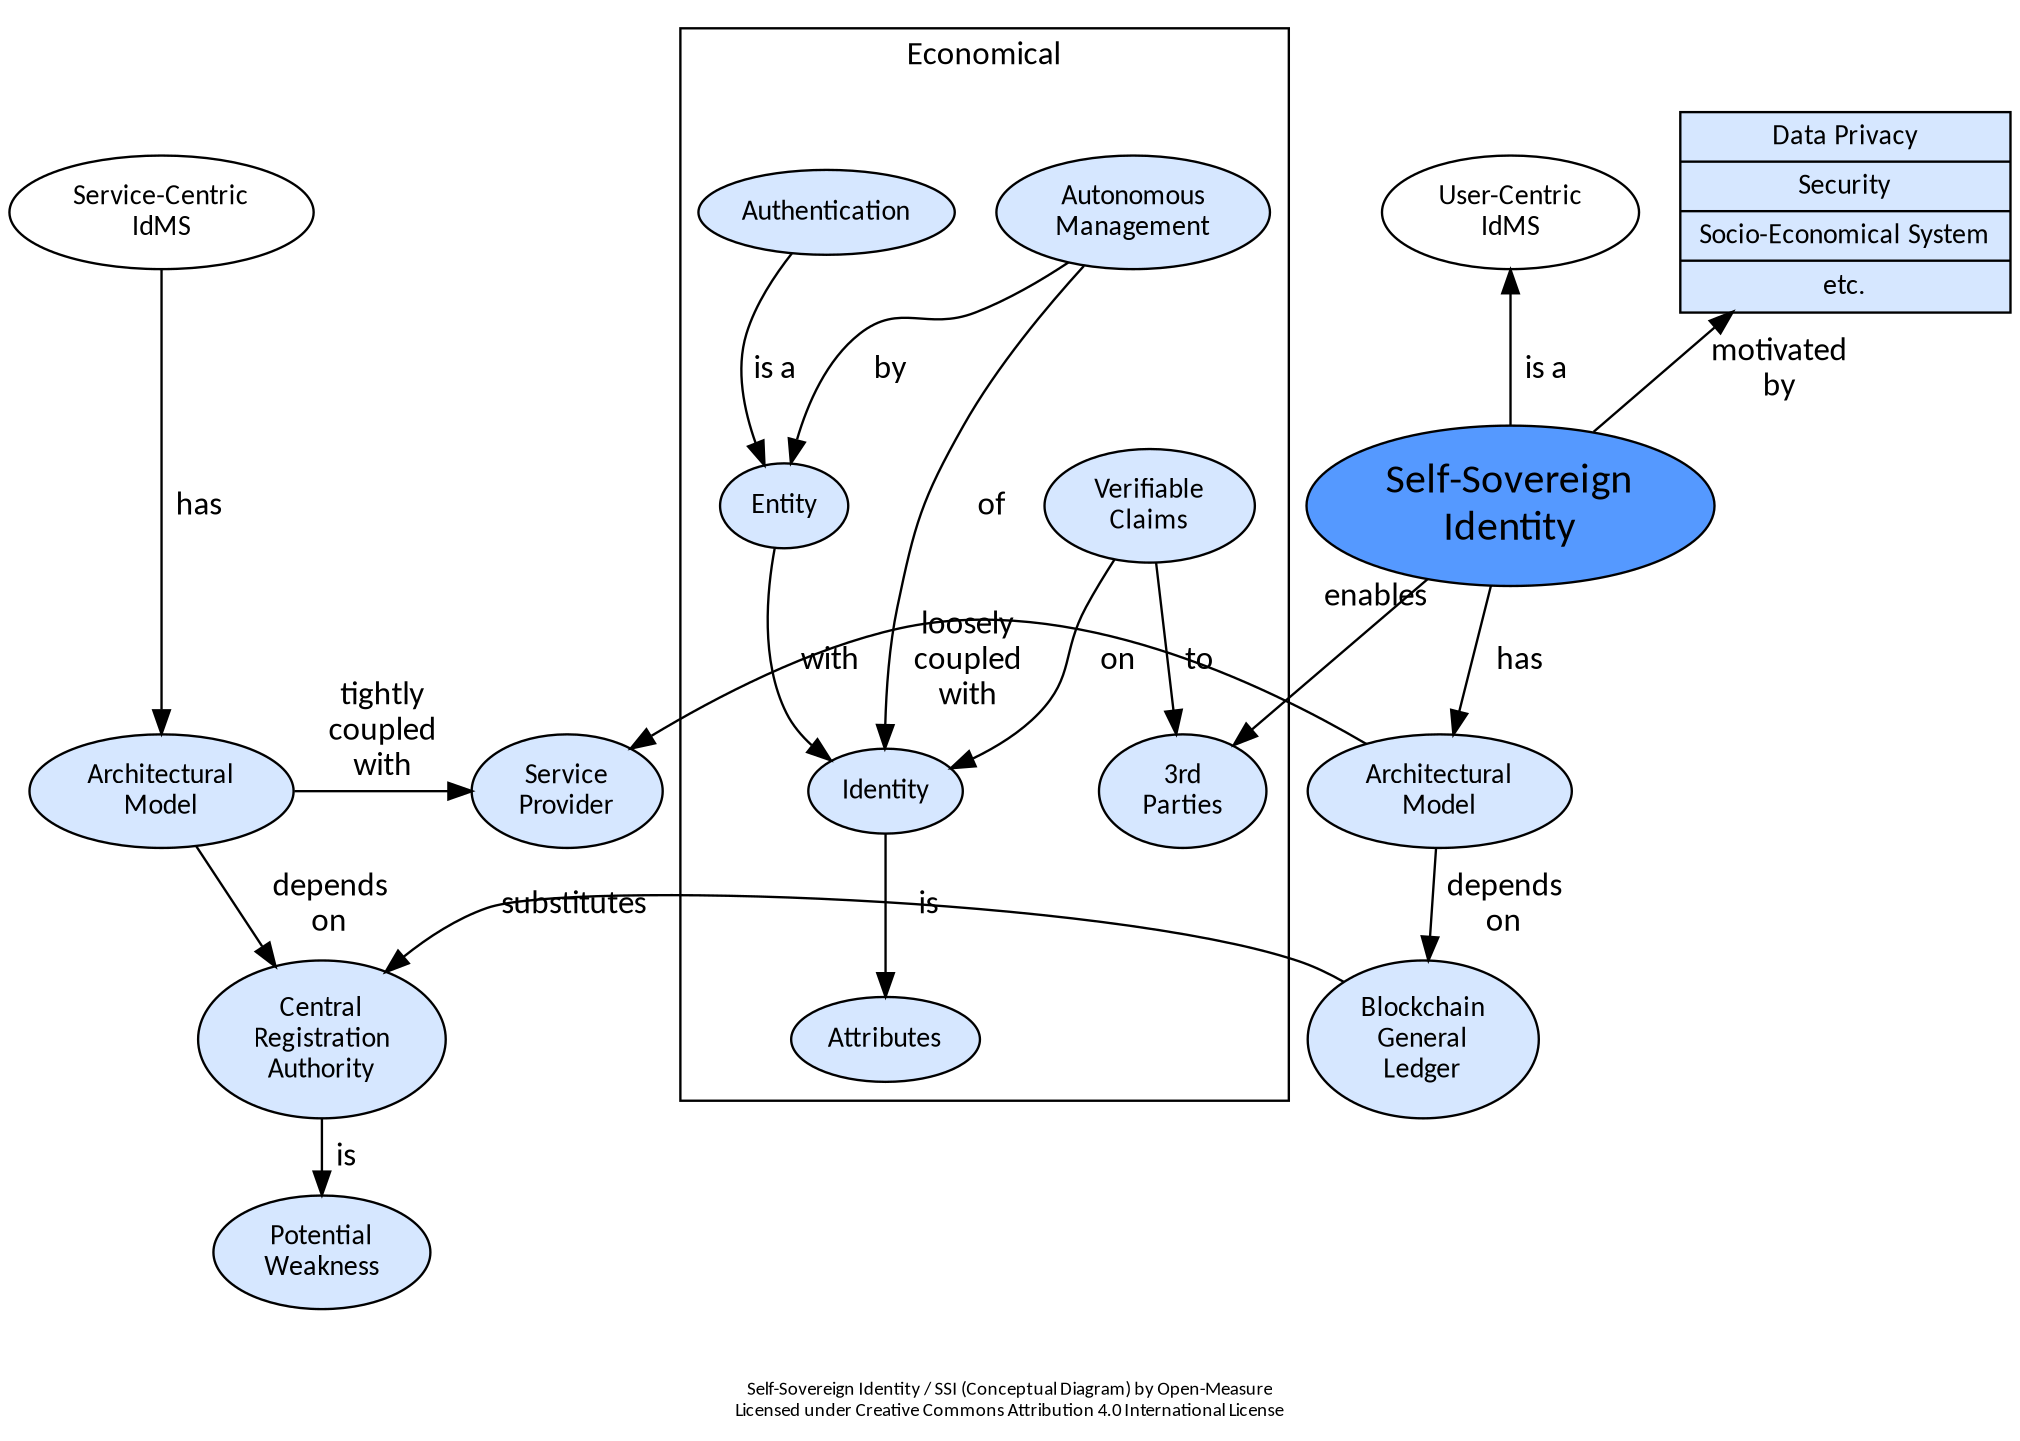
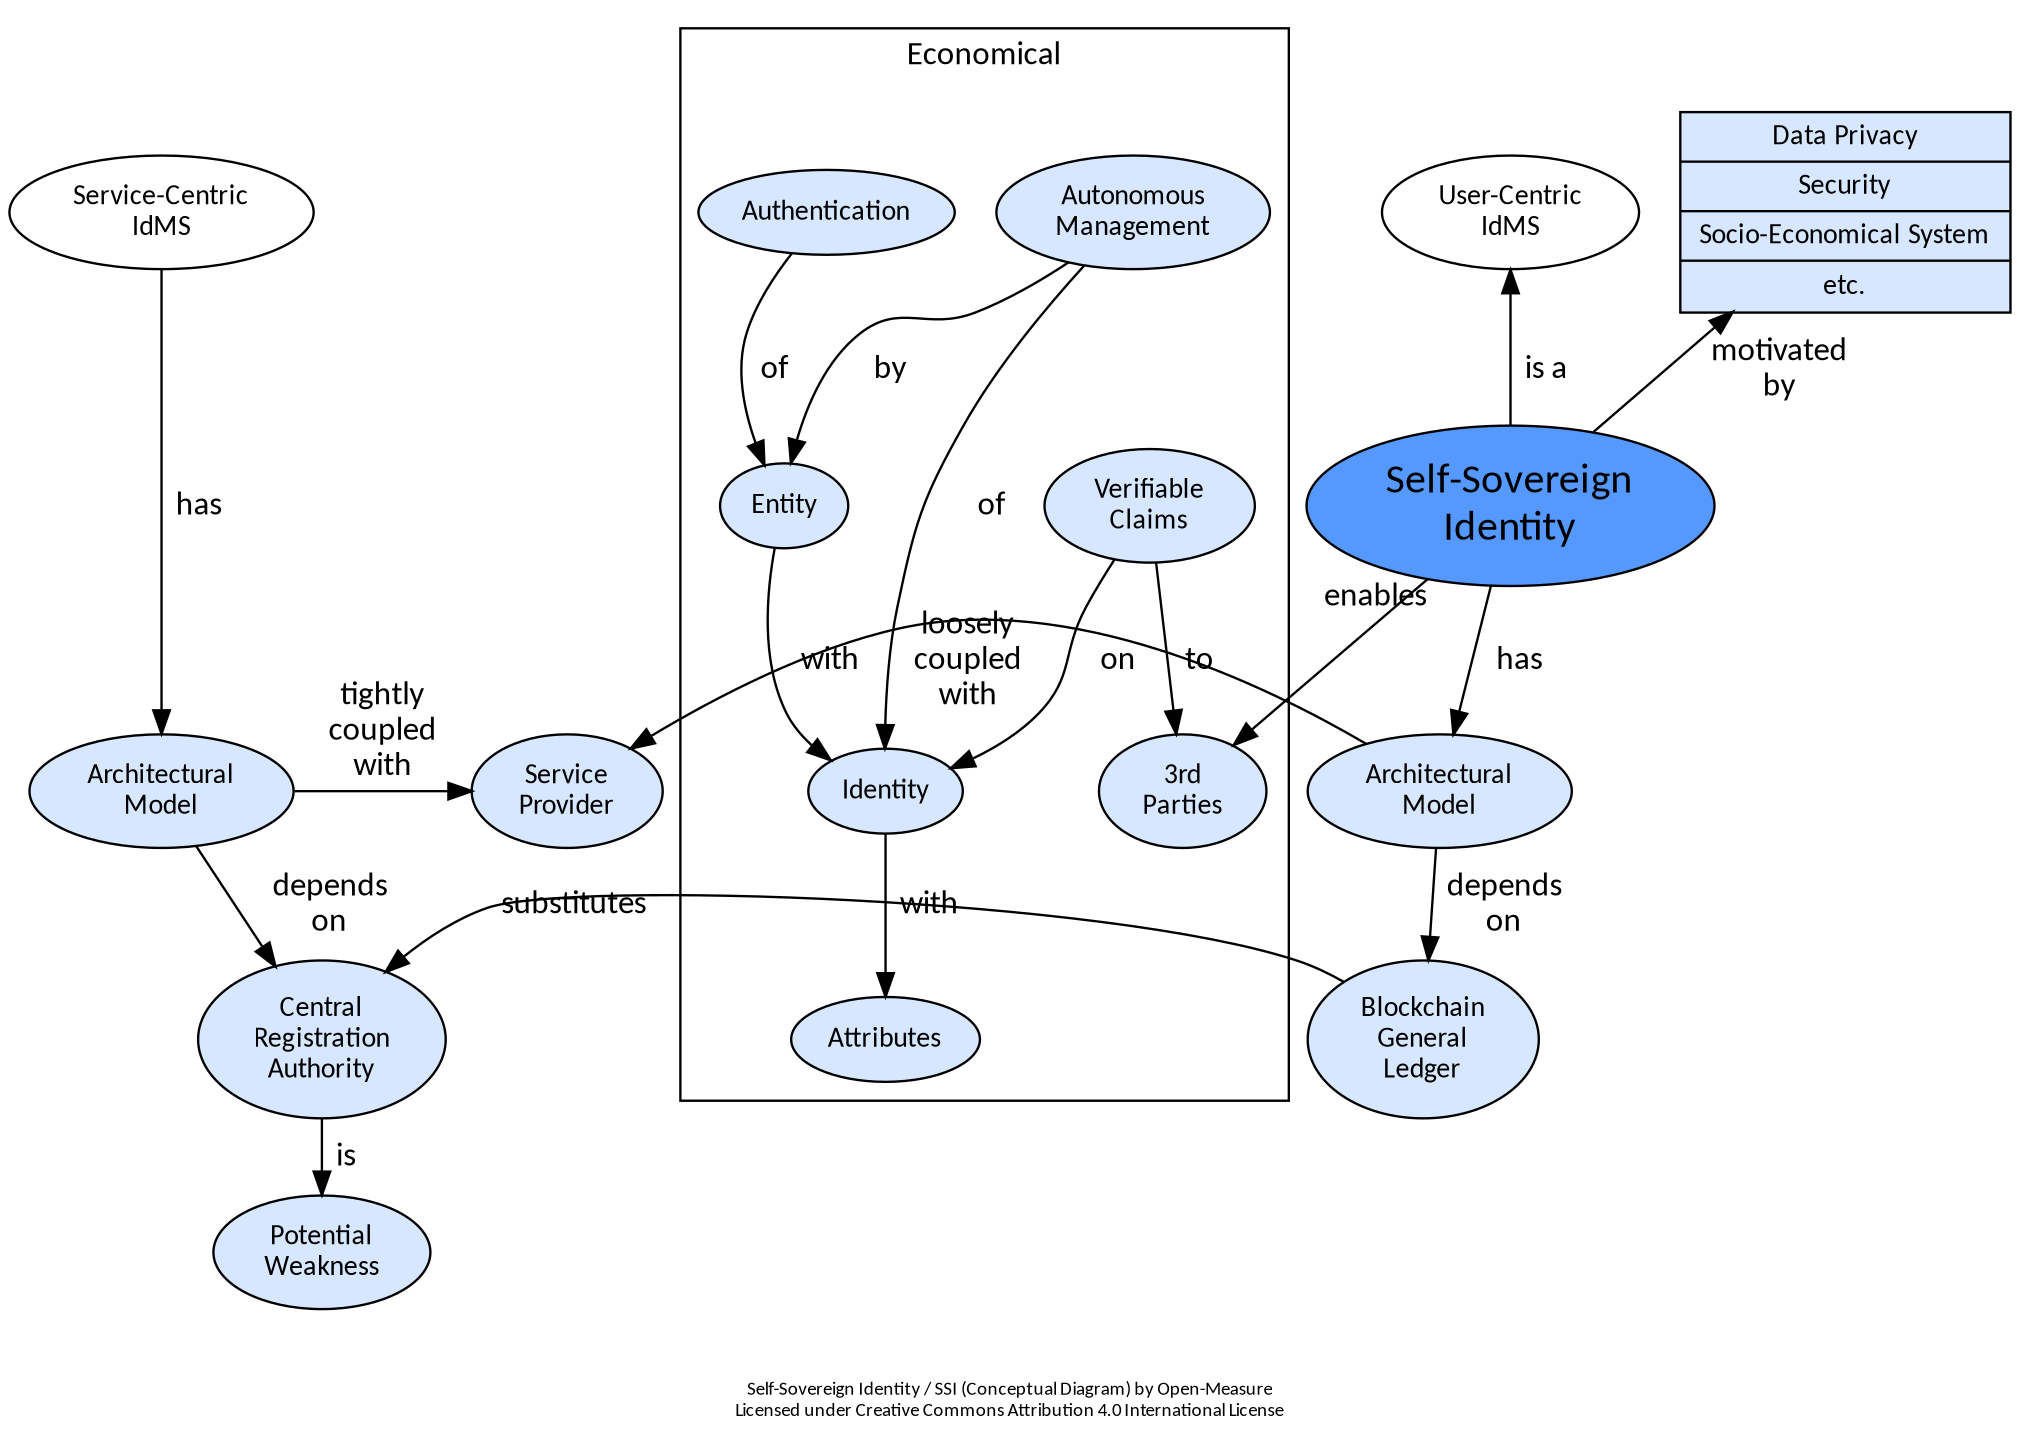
(776, 369) -> (776, 369)
(929, 904) -> (929, 904)
